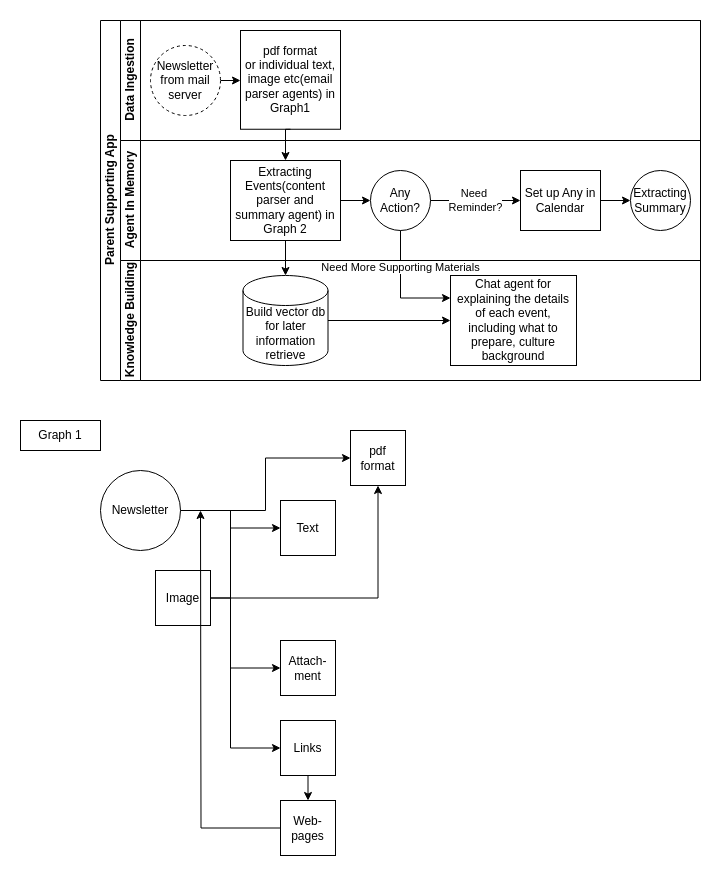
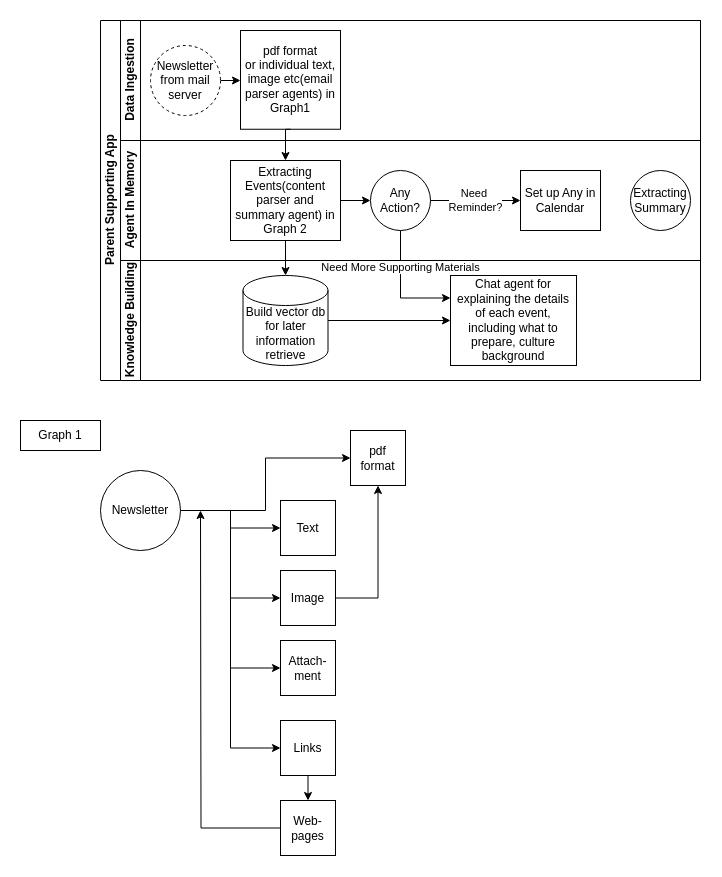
(620, 201) -> none
(183, 598) -> (308, 598)
